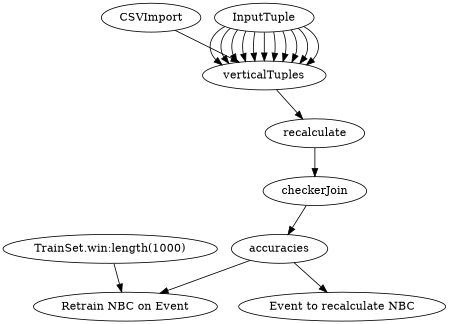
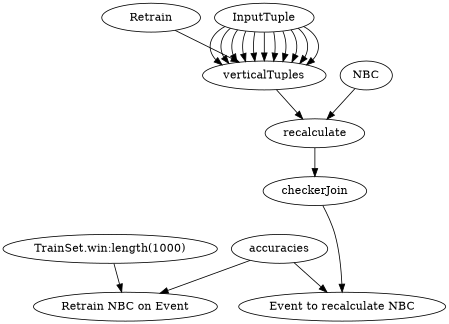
(151, 18) -> (151, 18)
none -> (366, 75)
(299, 217) -> (337, 244)
